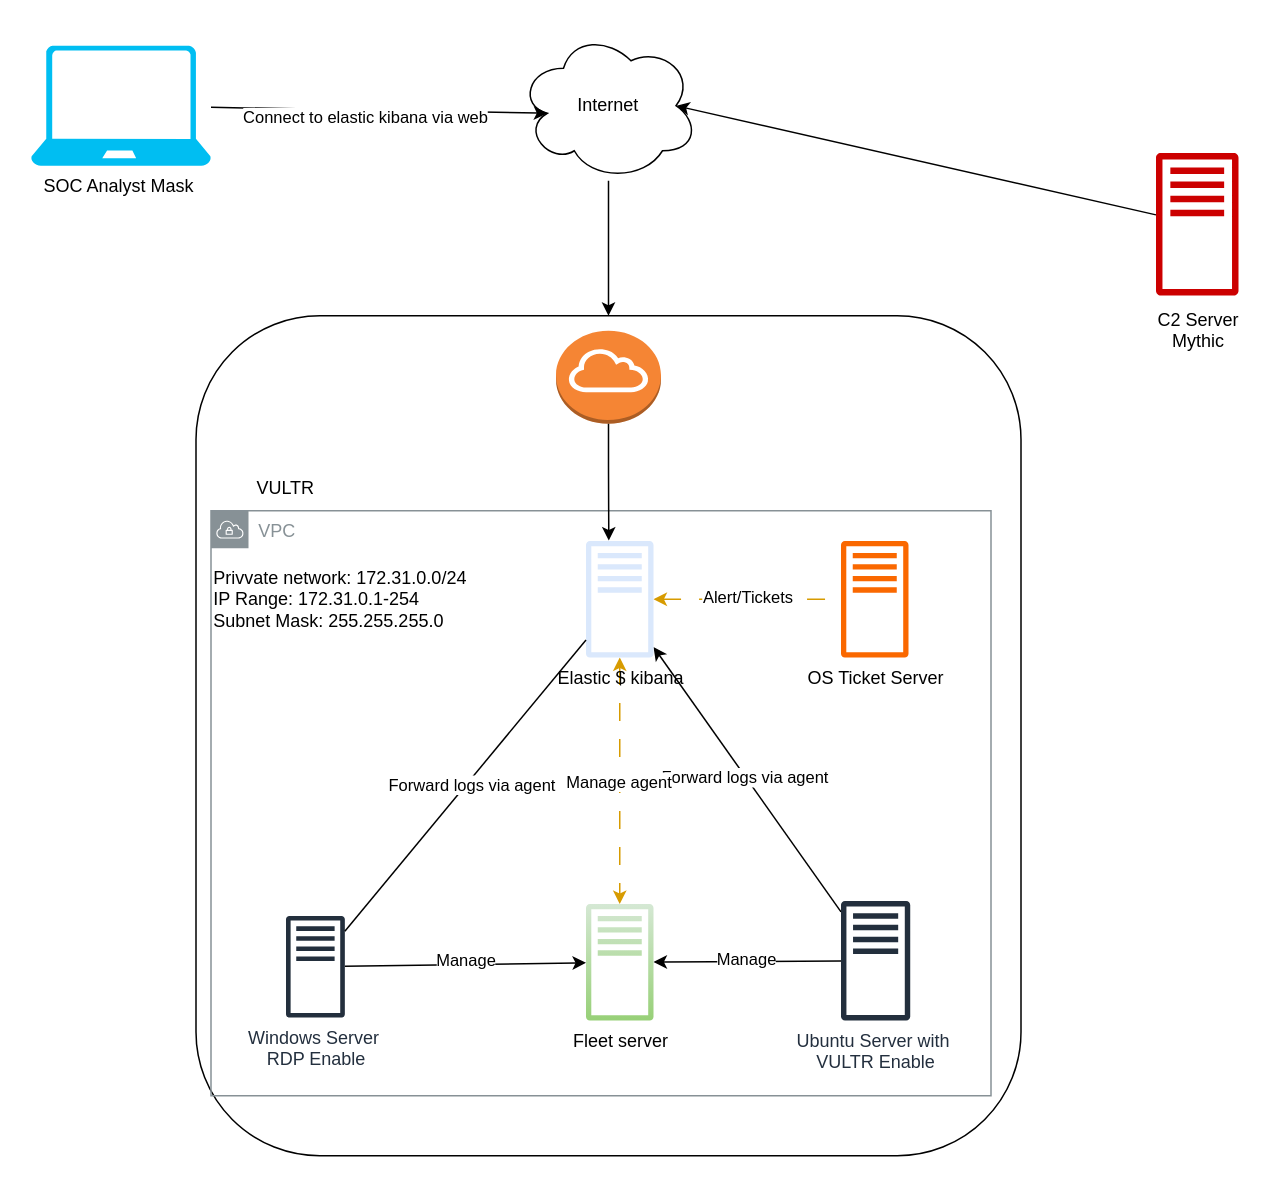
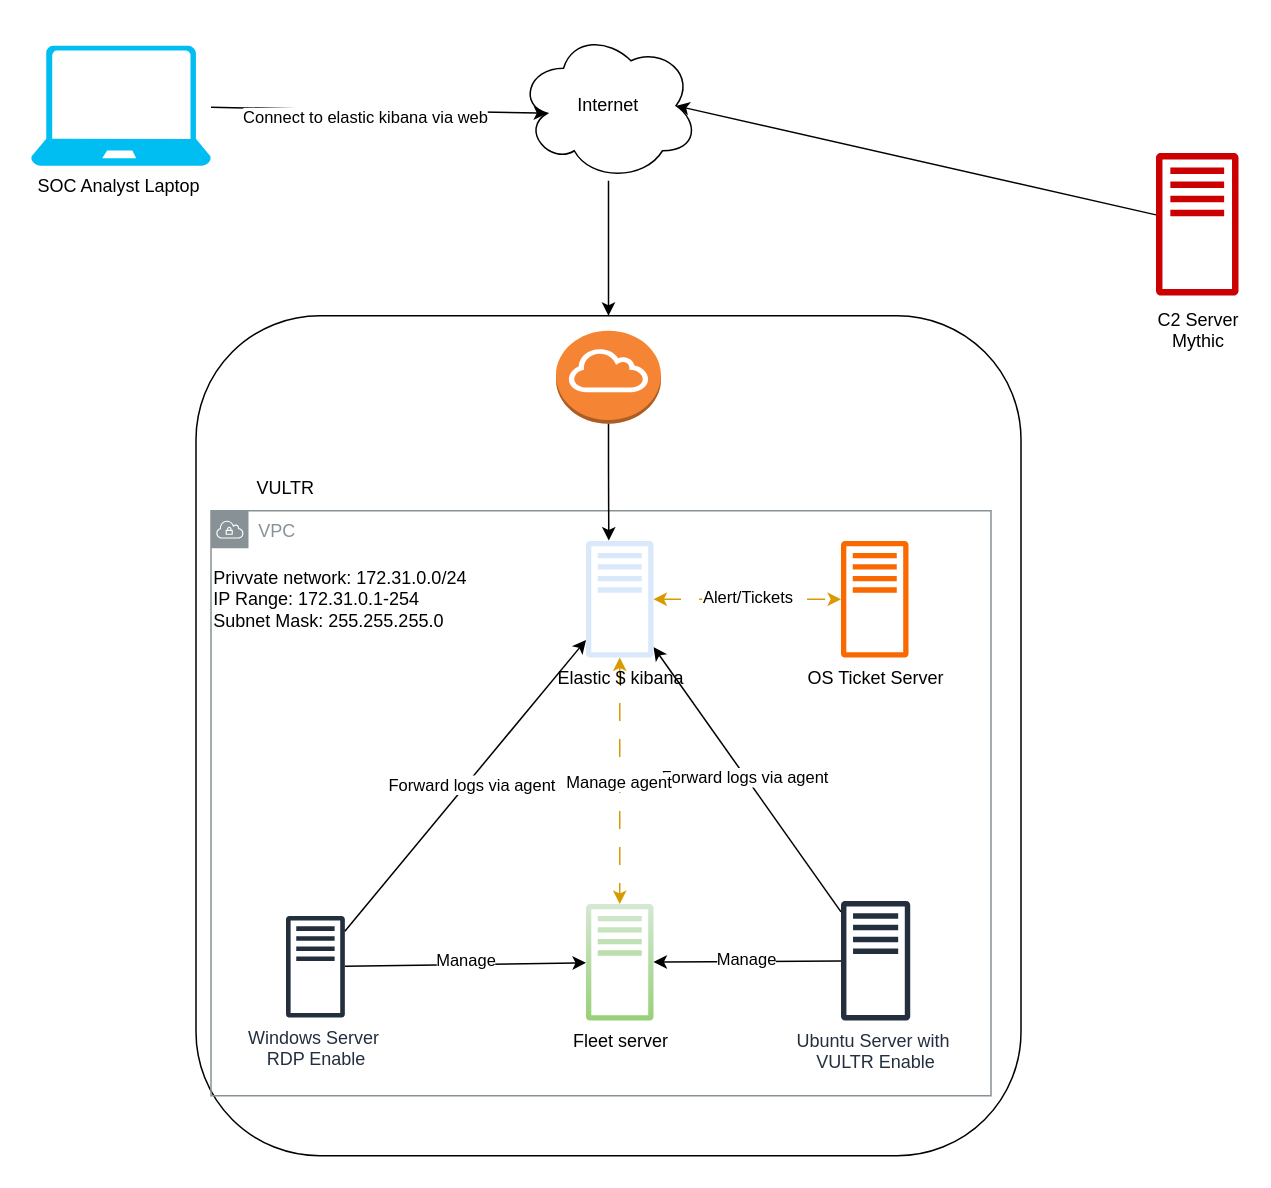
(122, 187) -> (122, 187)
(834, 599) -> (829, 599)
(581, 645) -> (578, 649)
